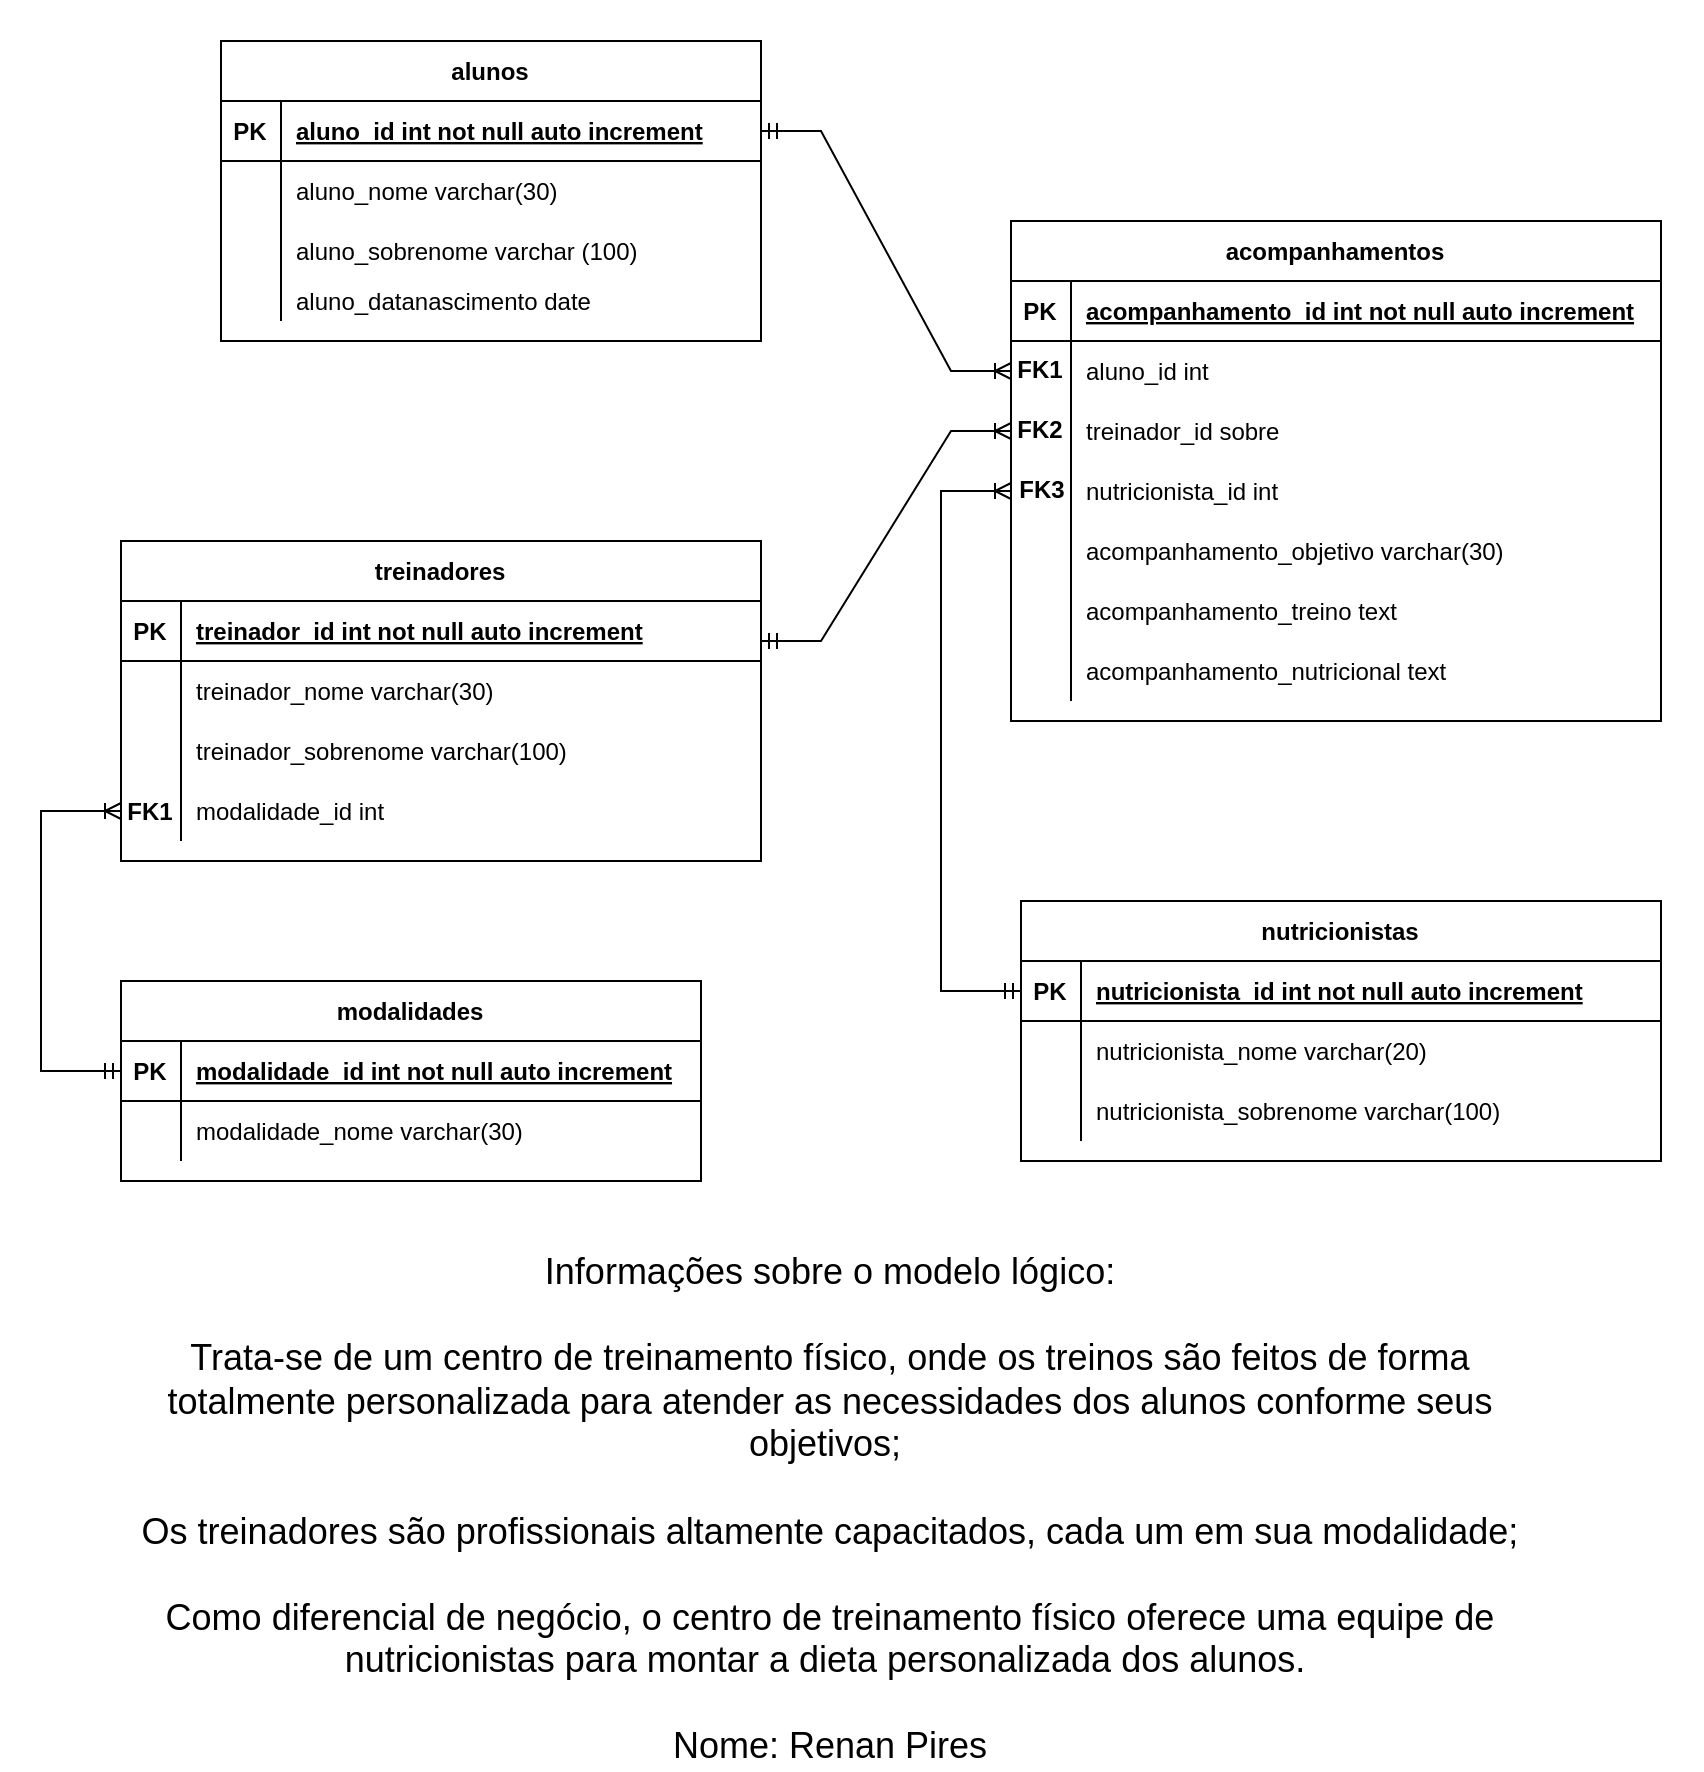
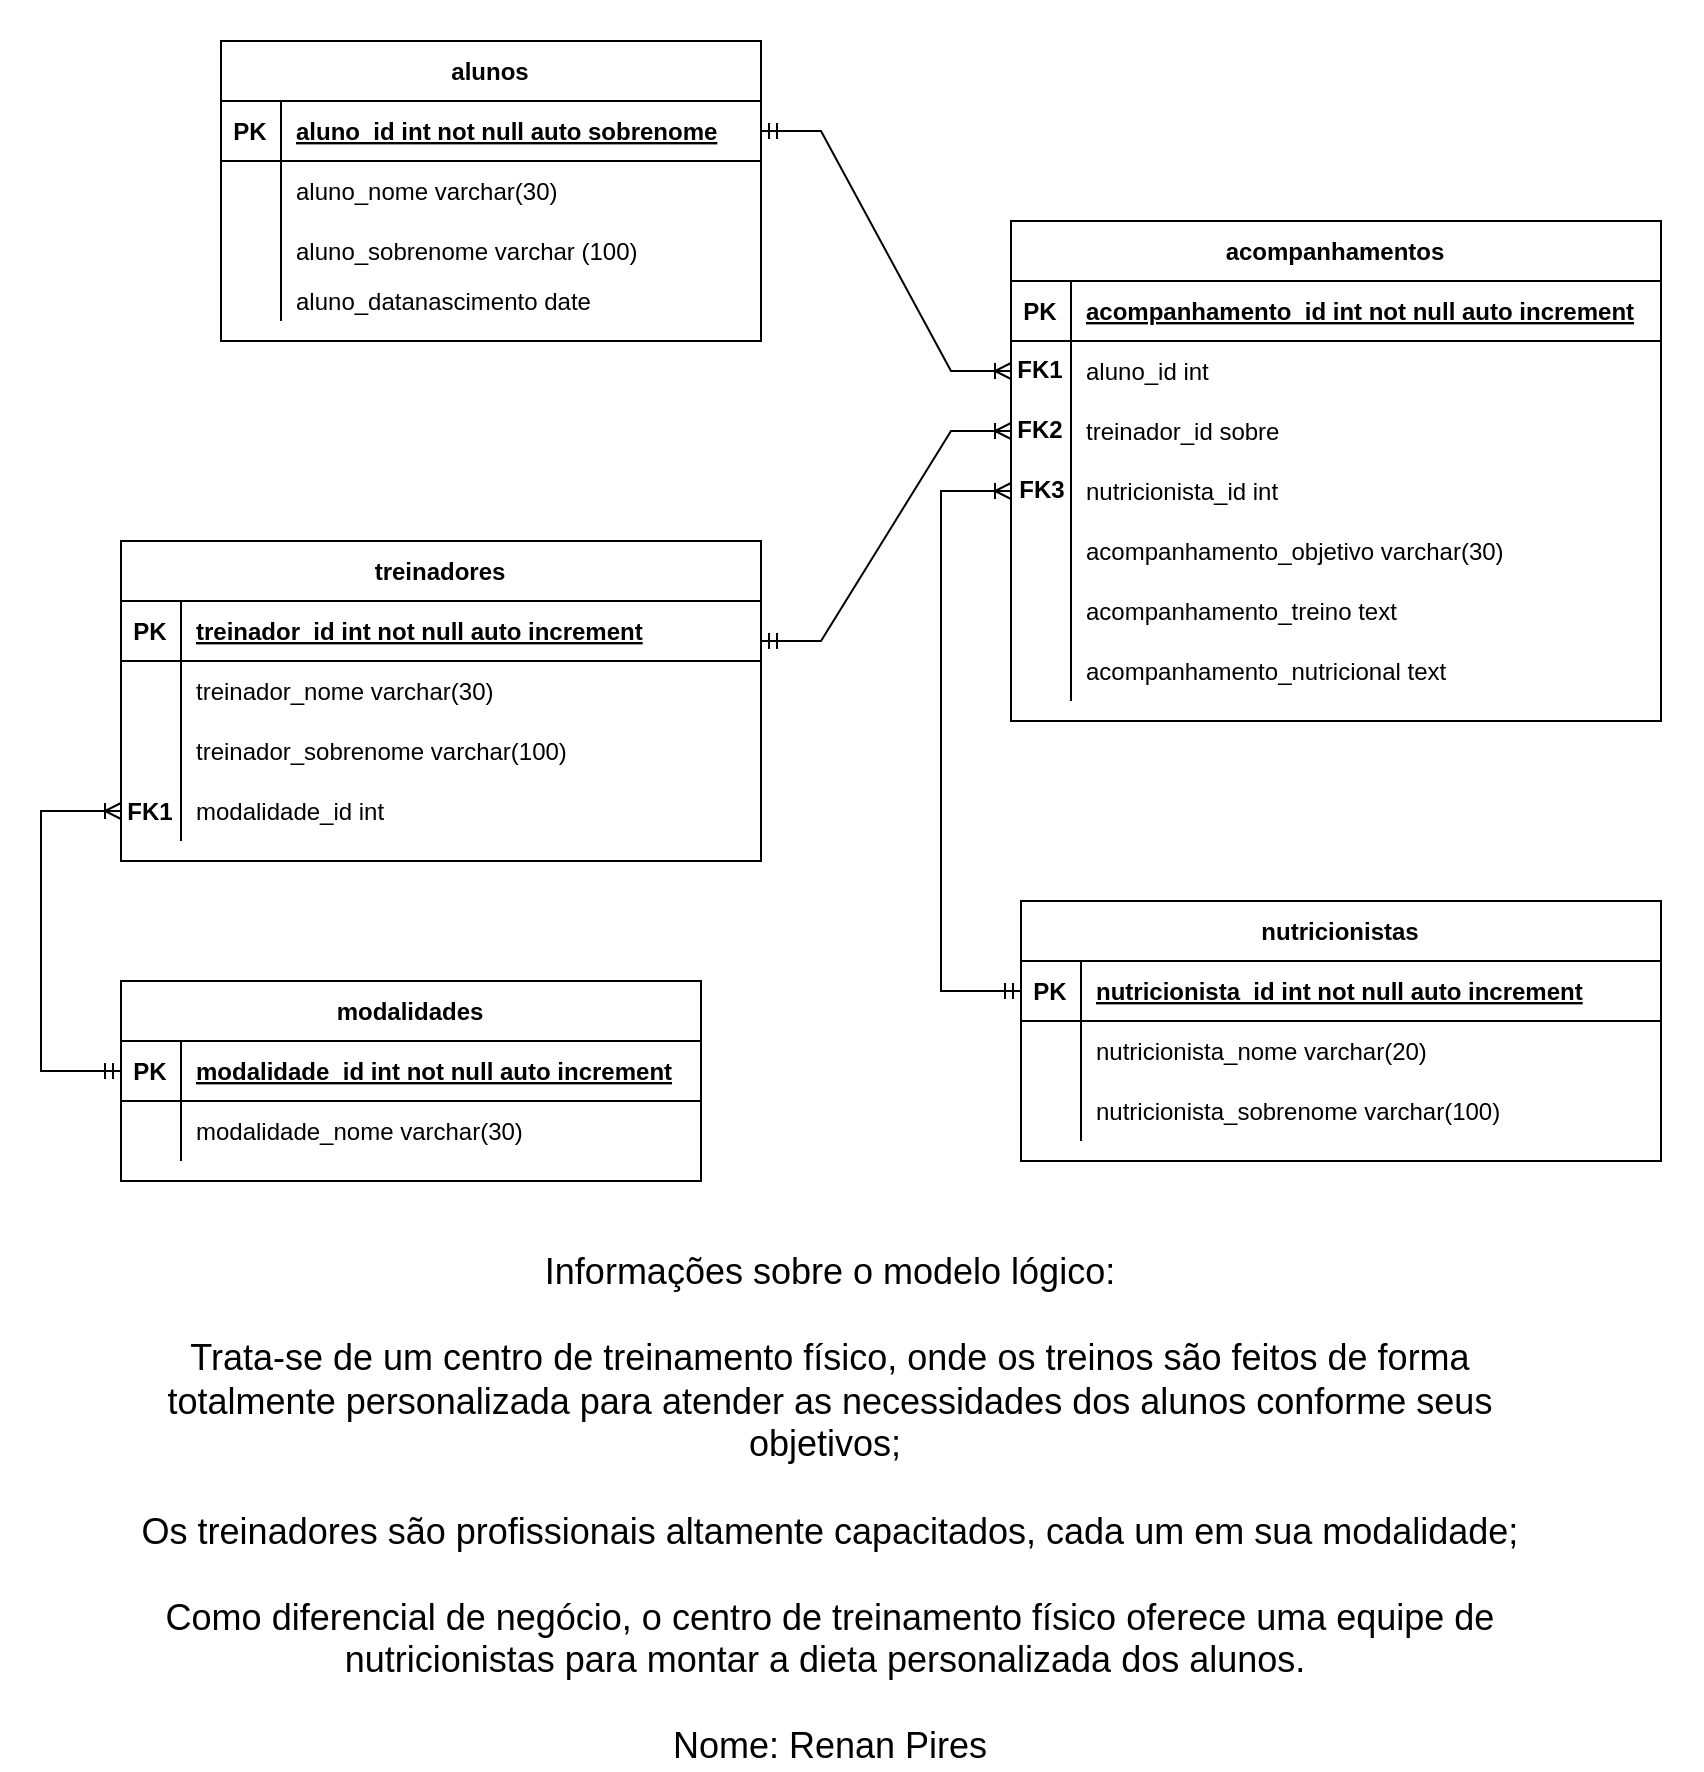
(504, 132) -> (507, 132)
